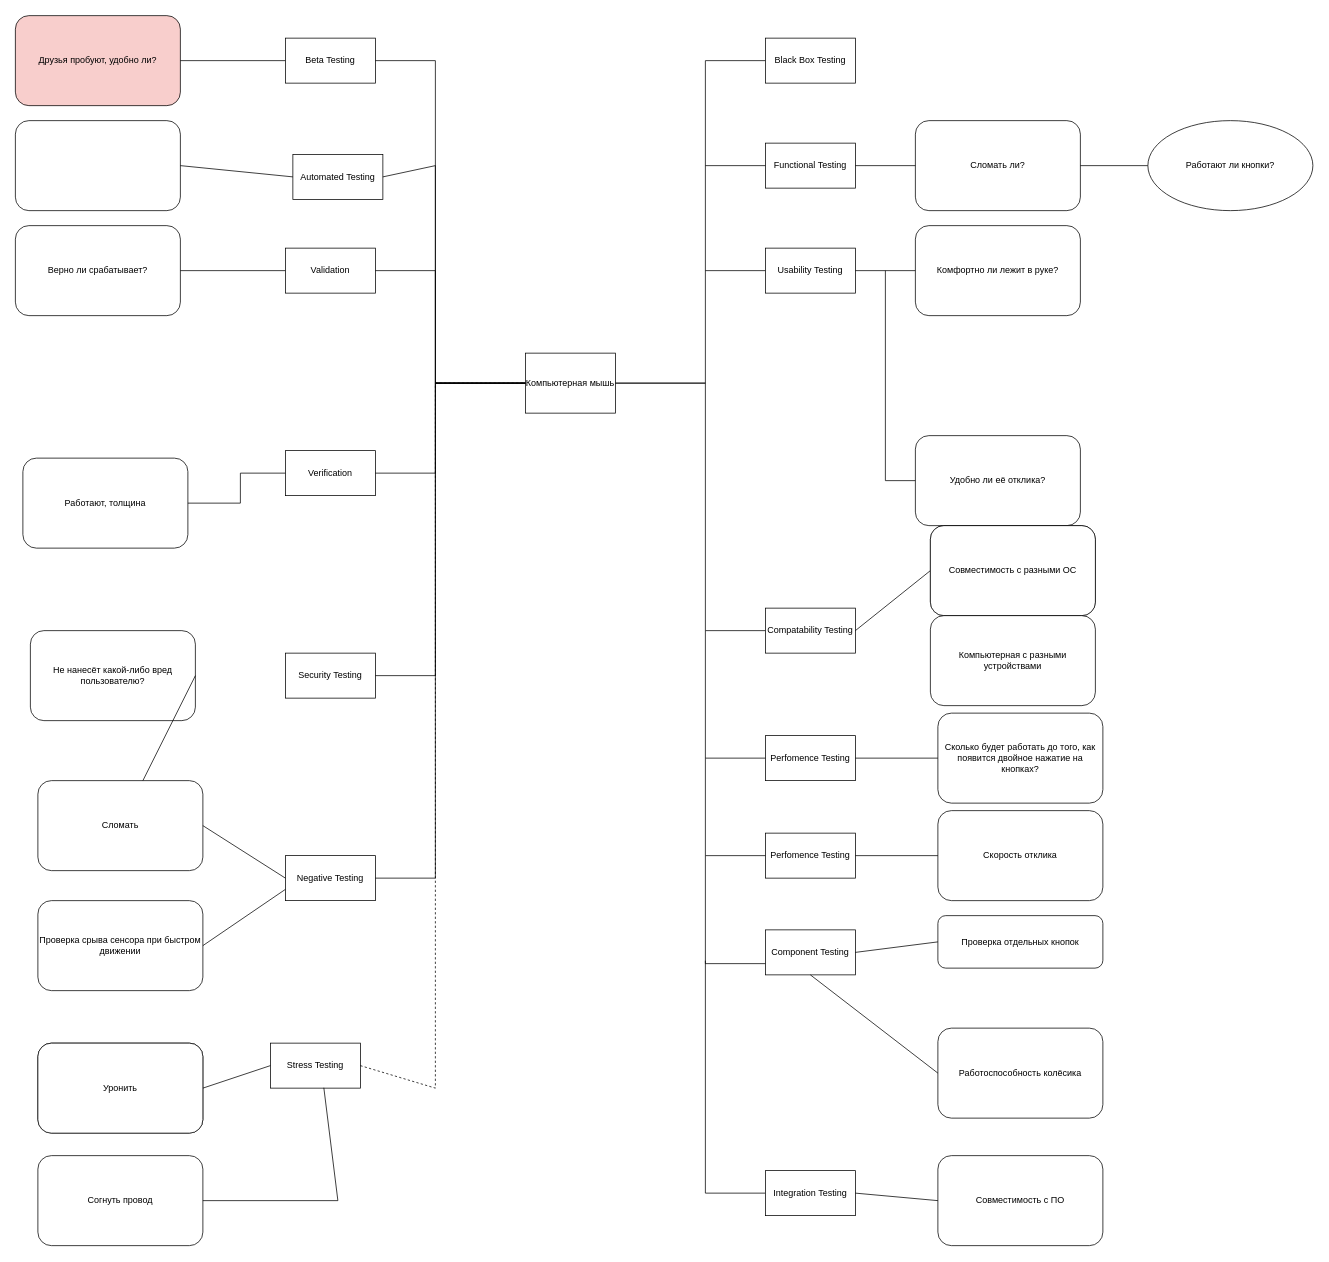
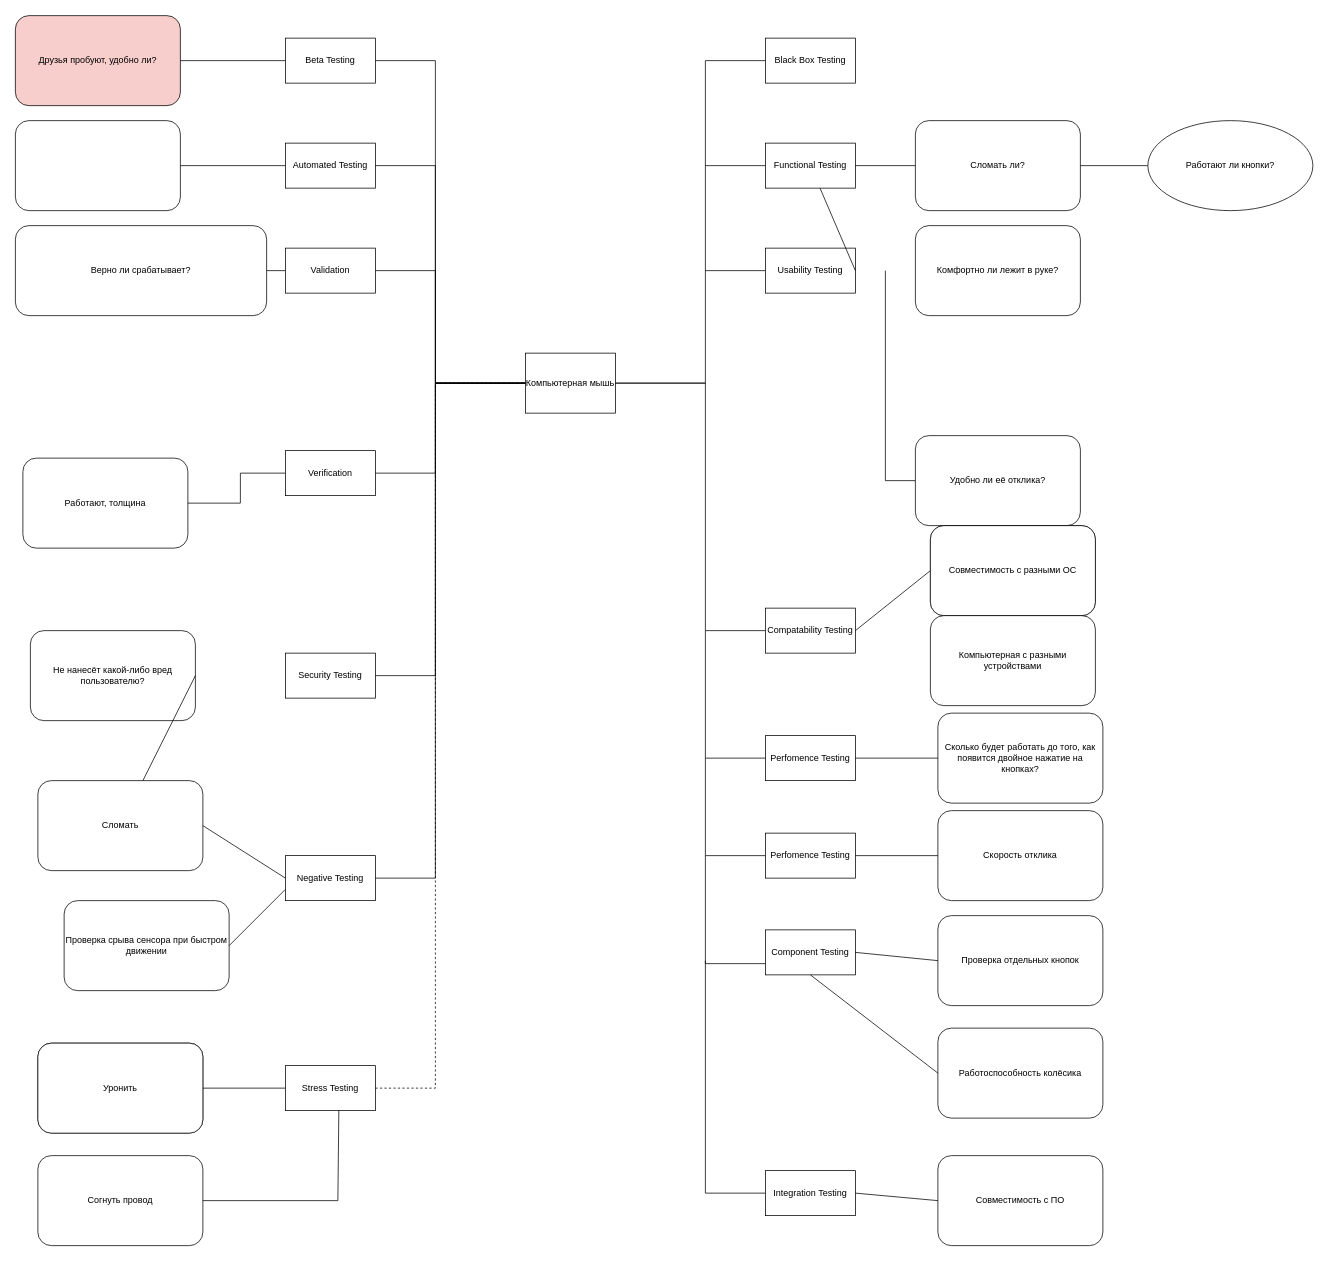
(338, 177) -> (330, 165)
(98, 270) -> (141, 270)
(883, 270) -> (838, 230)
(1020, 942) -> (1020, 960)
(120, 945) -> (147, 945)
(315, 1065) -> (330, 1088)
